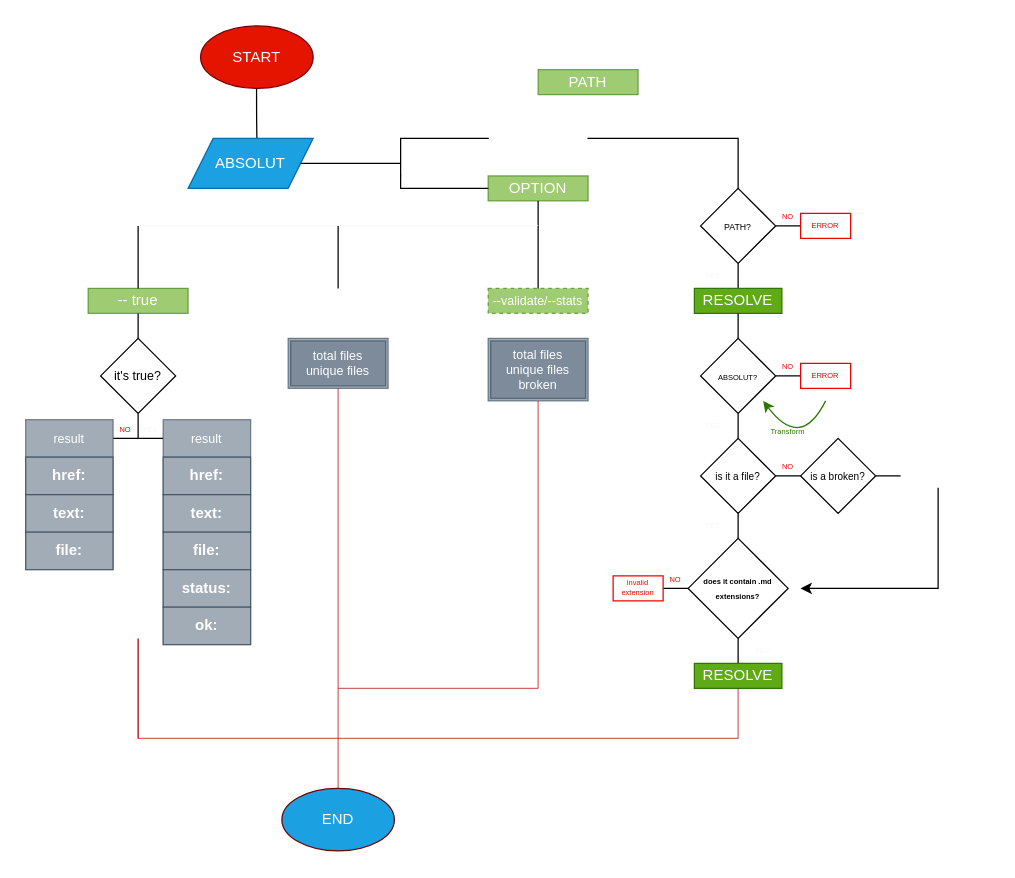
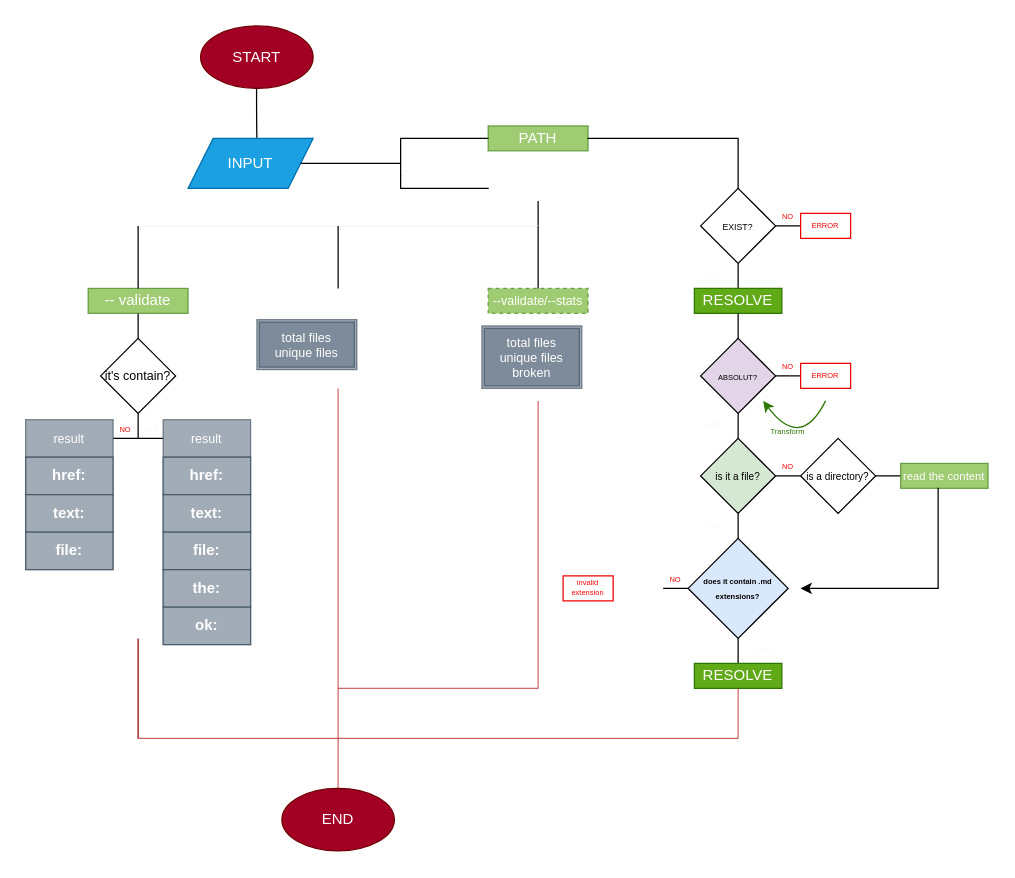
(257, 57) -> (257, 57)
(588, 82) -> (538, 138)
(251, 163) -> (251, 163)
(538, 188) -> none
(738, 226) -> (738, 226)
(138, 301) -> (138, 301)
(338, 363) -> (307, 344)
(538, 369) -> (532, 357)
(138, 376) -> (138, 376)
(738, 376) -> (738, 376)
(738, 476) -> (738, 476)
(838, 476) -> (838, 476)
none -> (944, 476)
(207, 588) -> (207, 588)
(638, 588) -> (588, 588)
(738, 588) -> (738, 588)
(338, 819) -> (338, 819)
